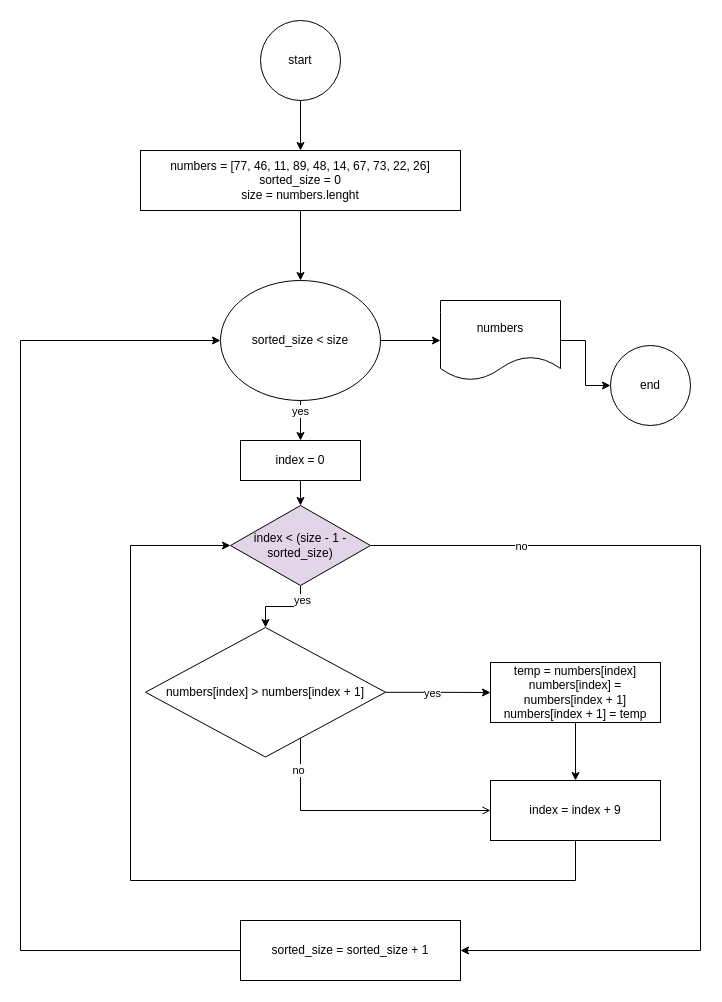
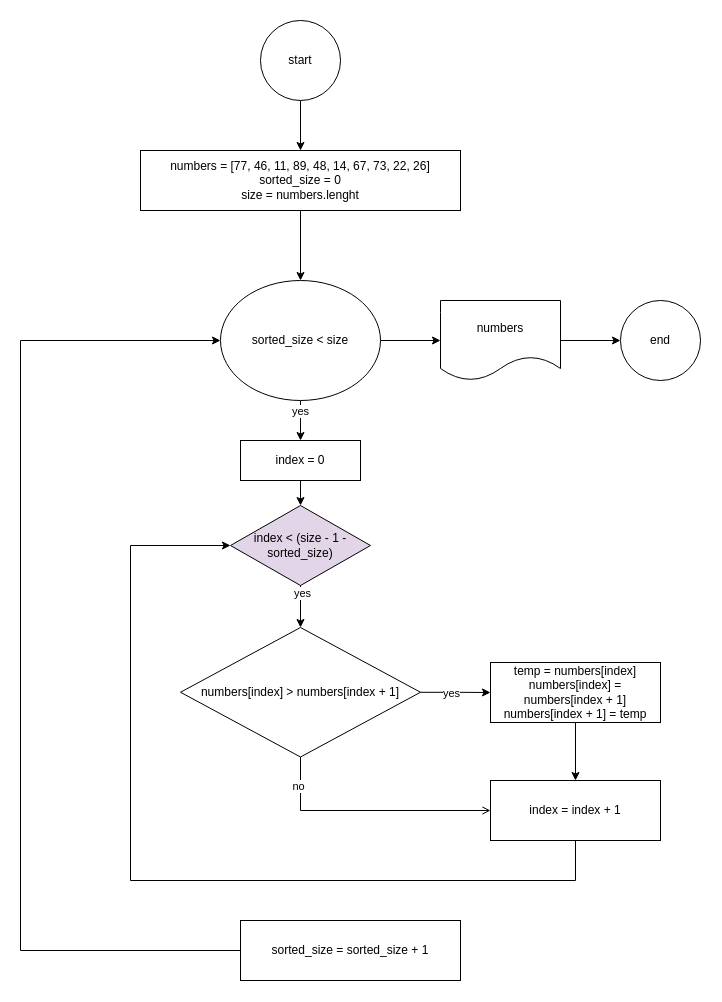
(651, 386) -> (661, 341)
(266, 692) -> (301, 692)
(701, 700) -> none
(576, 811) -> (576, 811)
